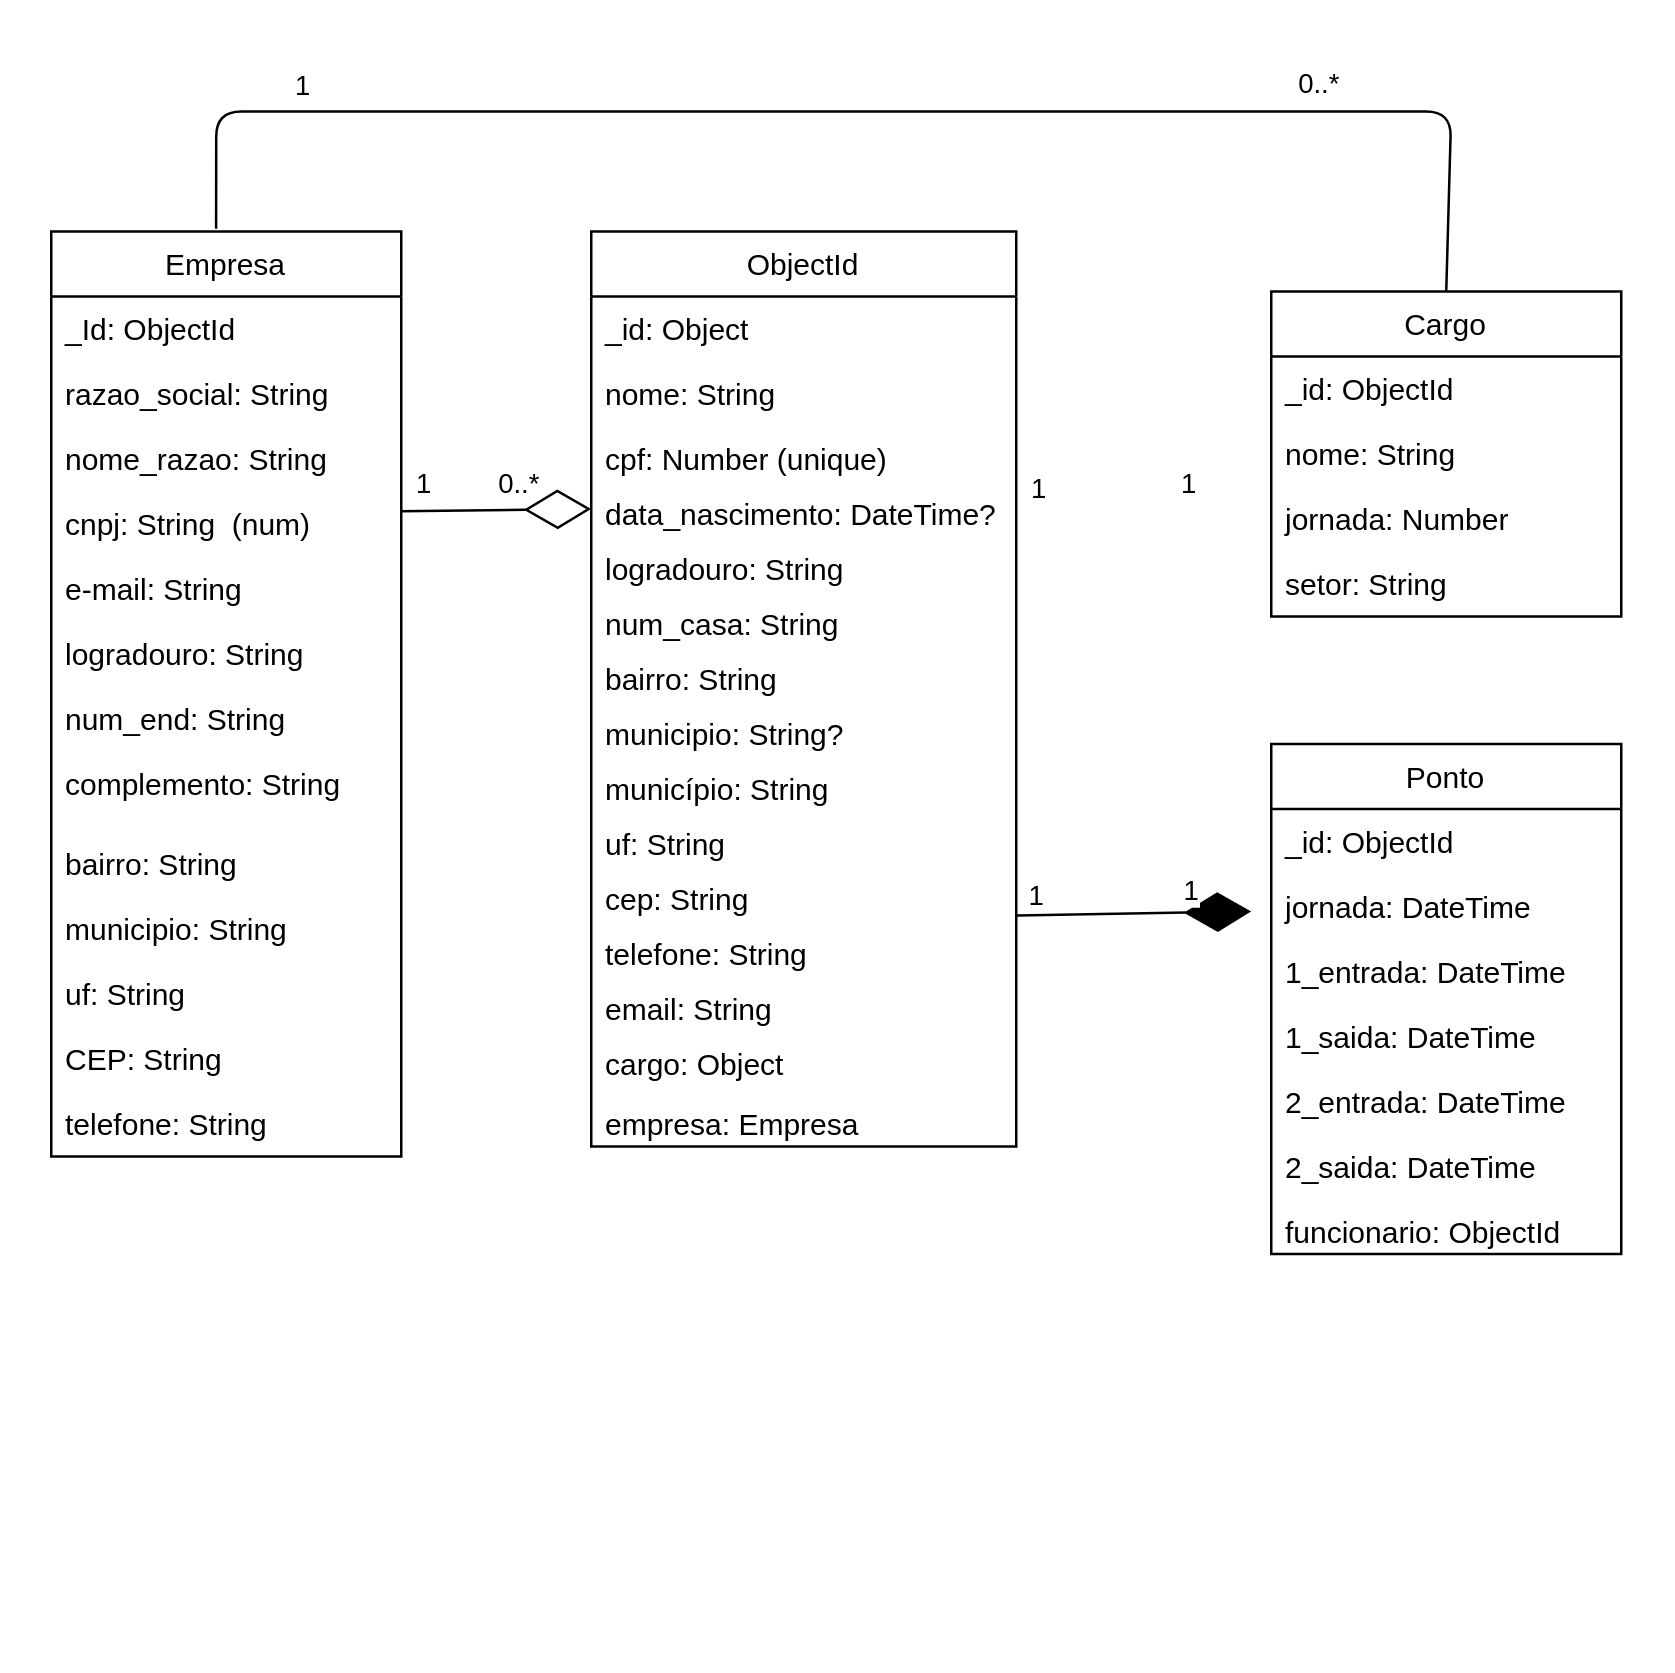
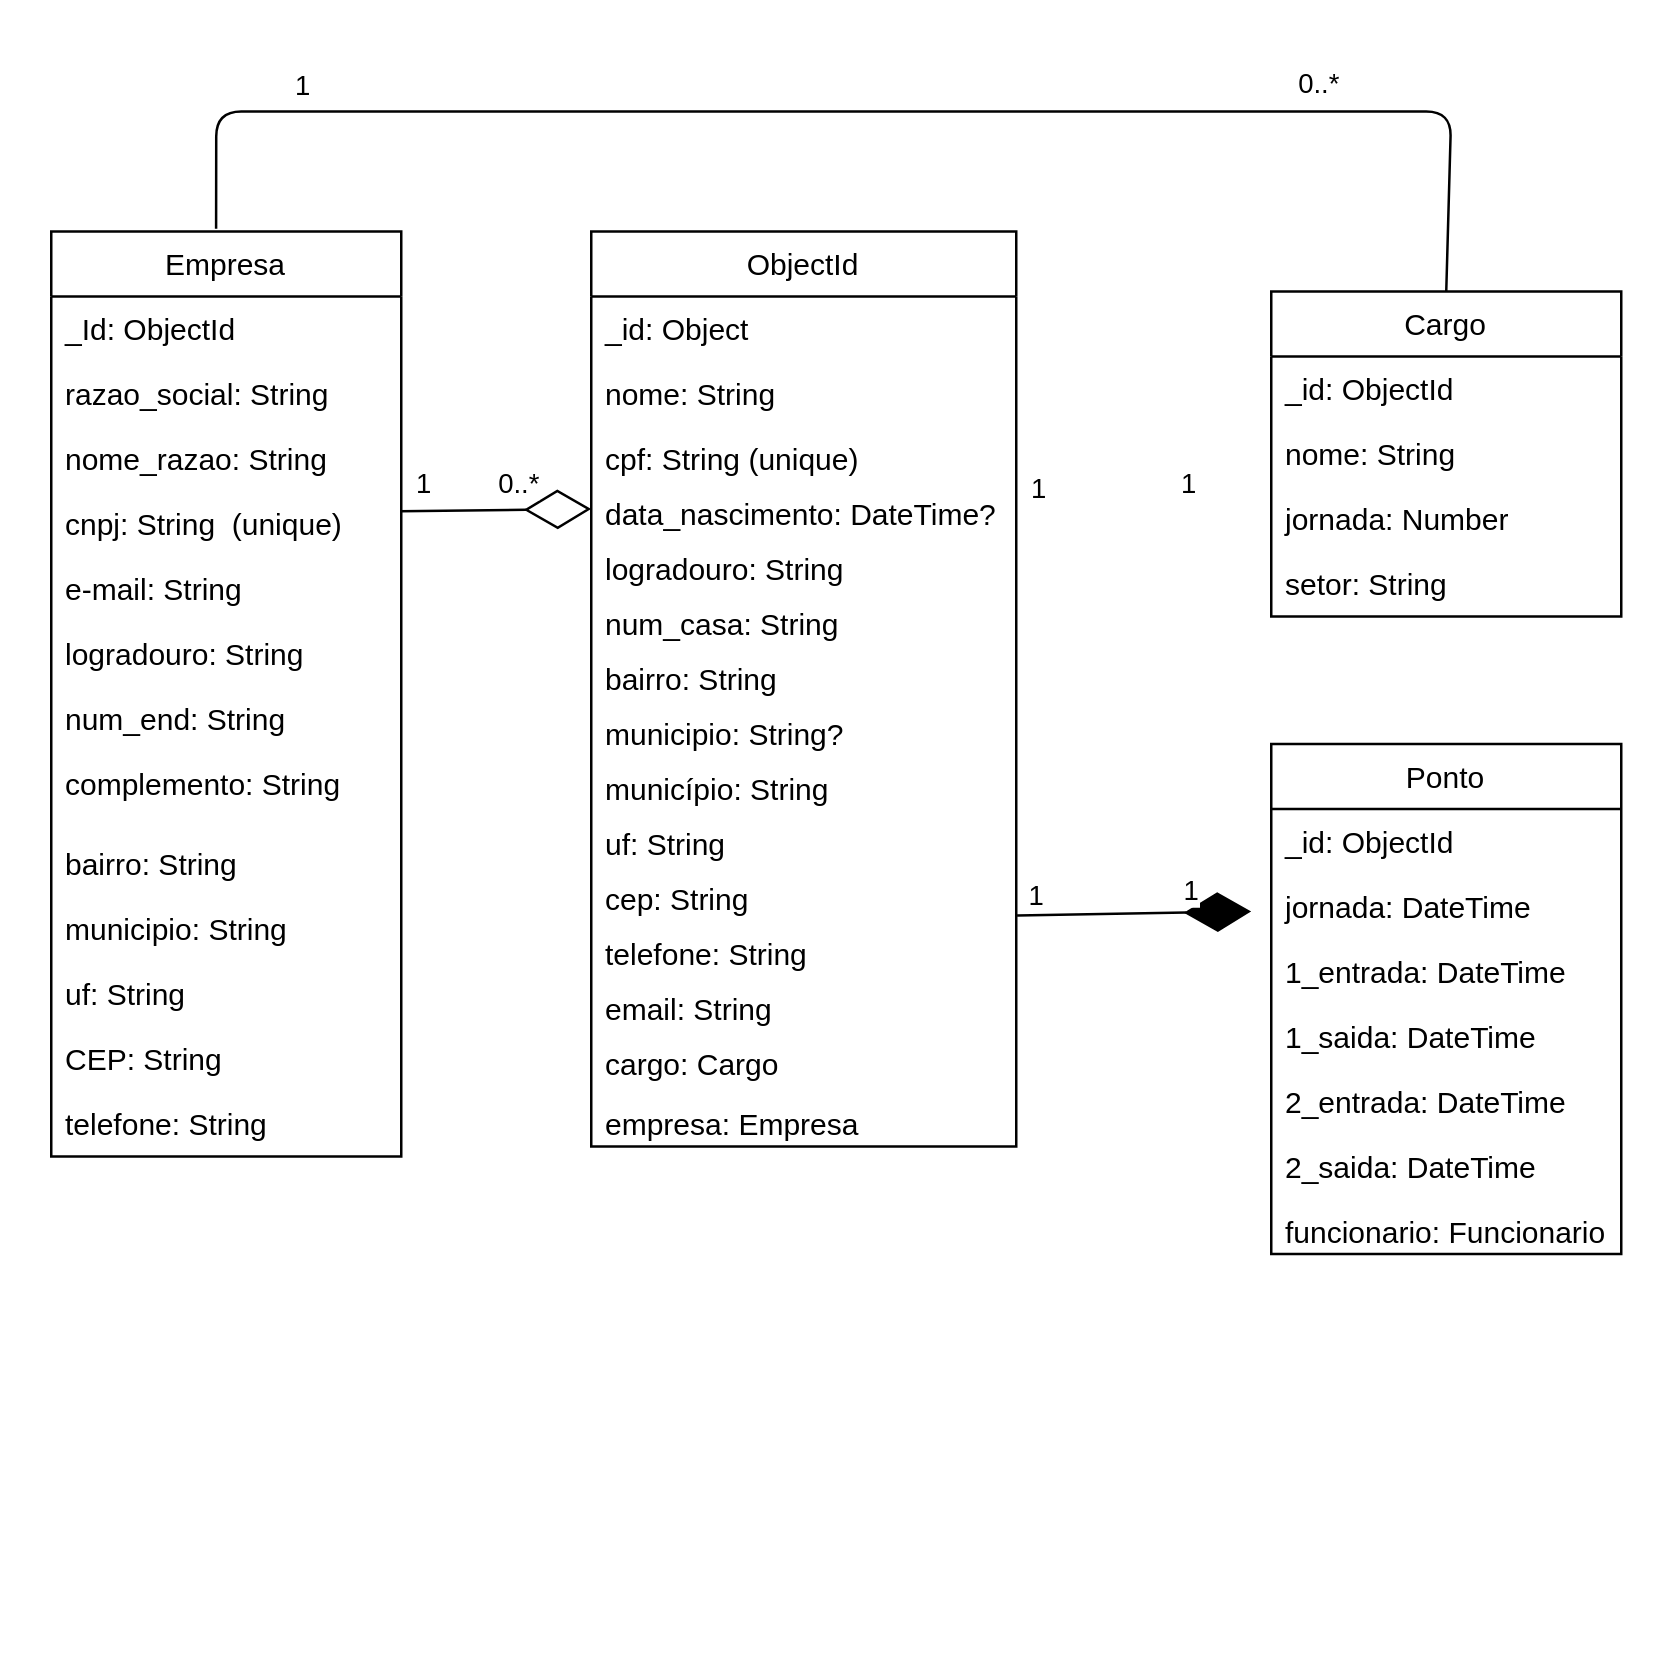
(757, 460) -> (754, 460)
(209, 525) -> (230, 525)
(706, 1065) -> (698, 1065)
(1446, 1233) -> (1463, 1233)
